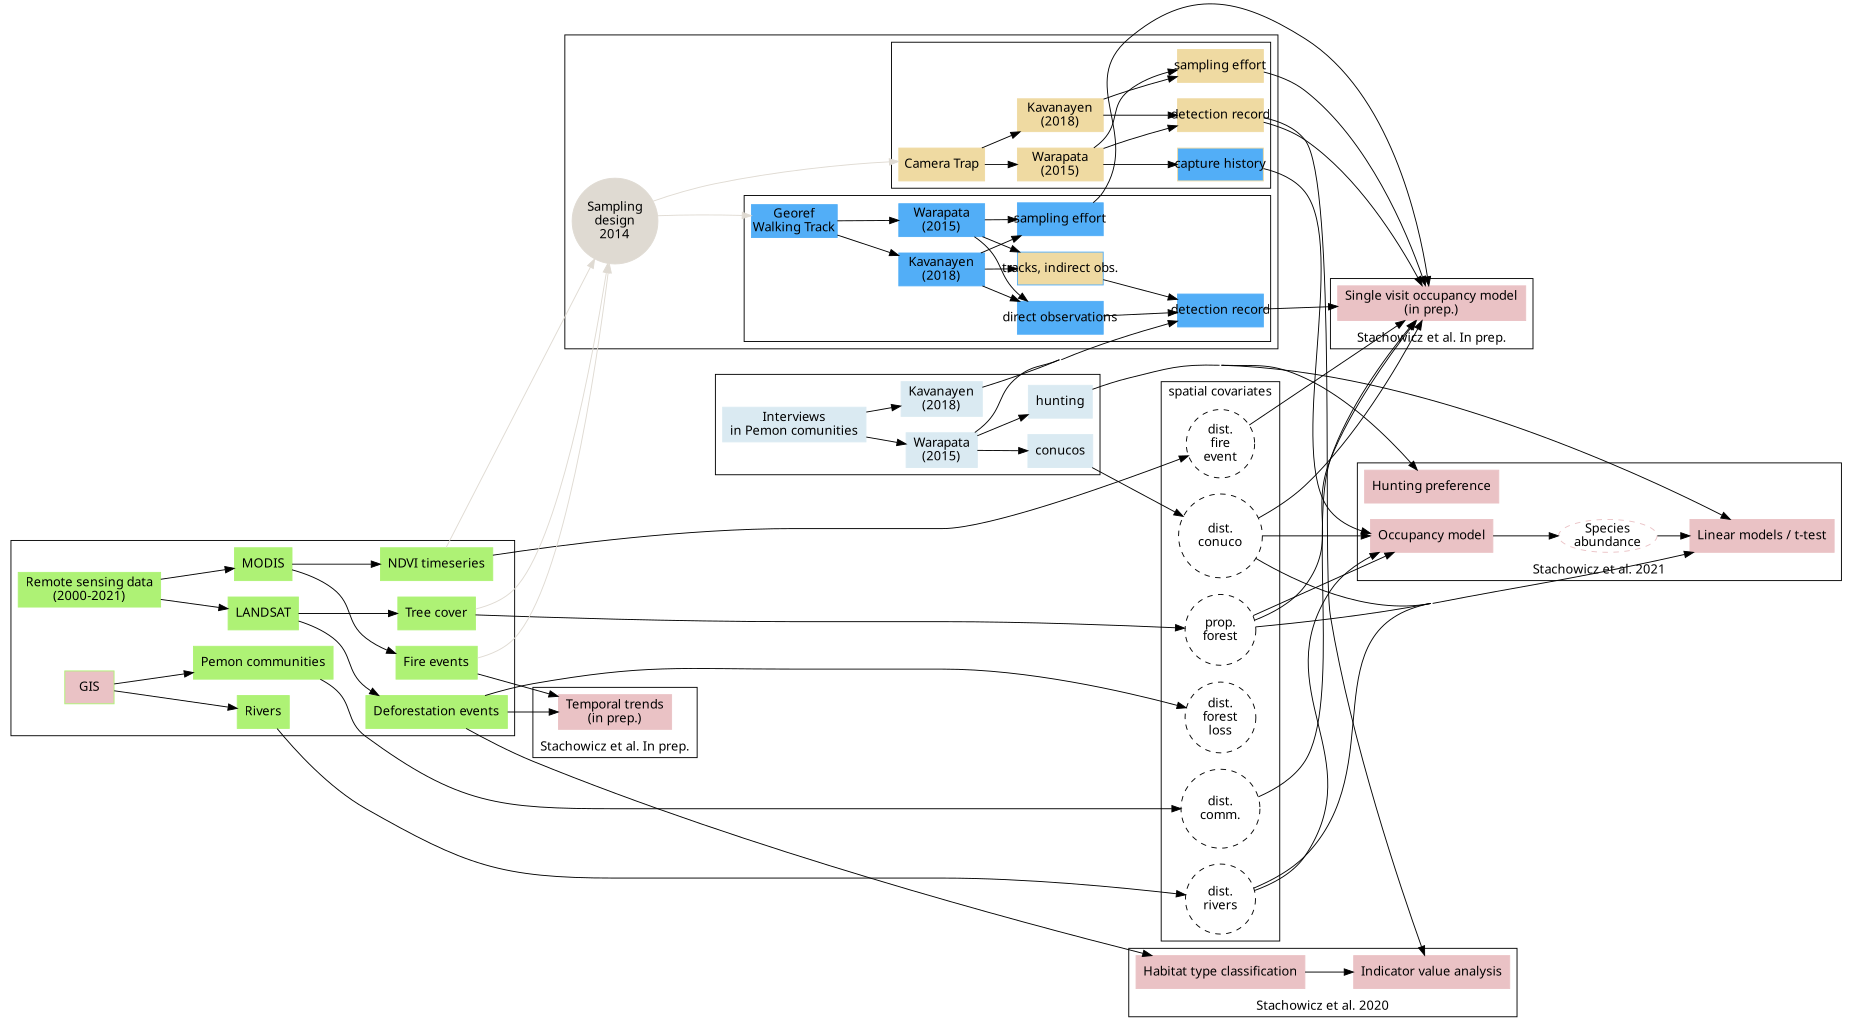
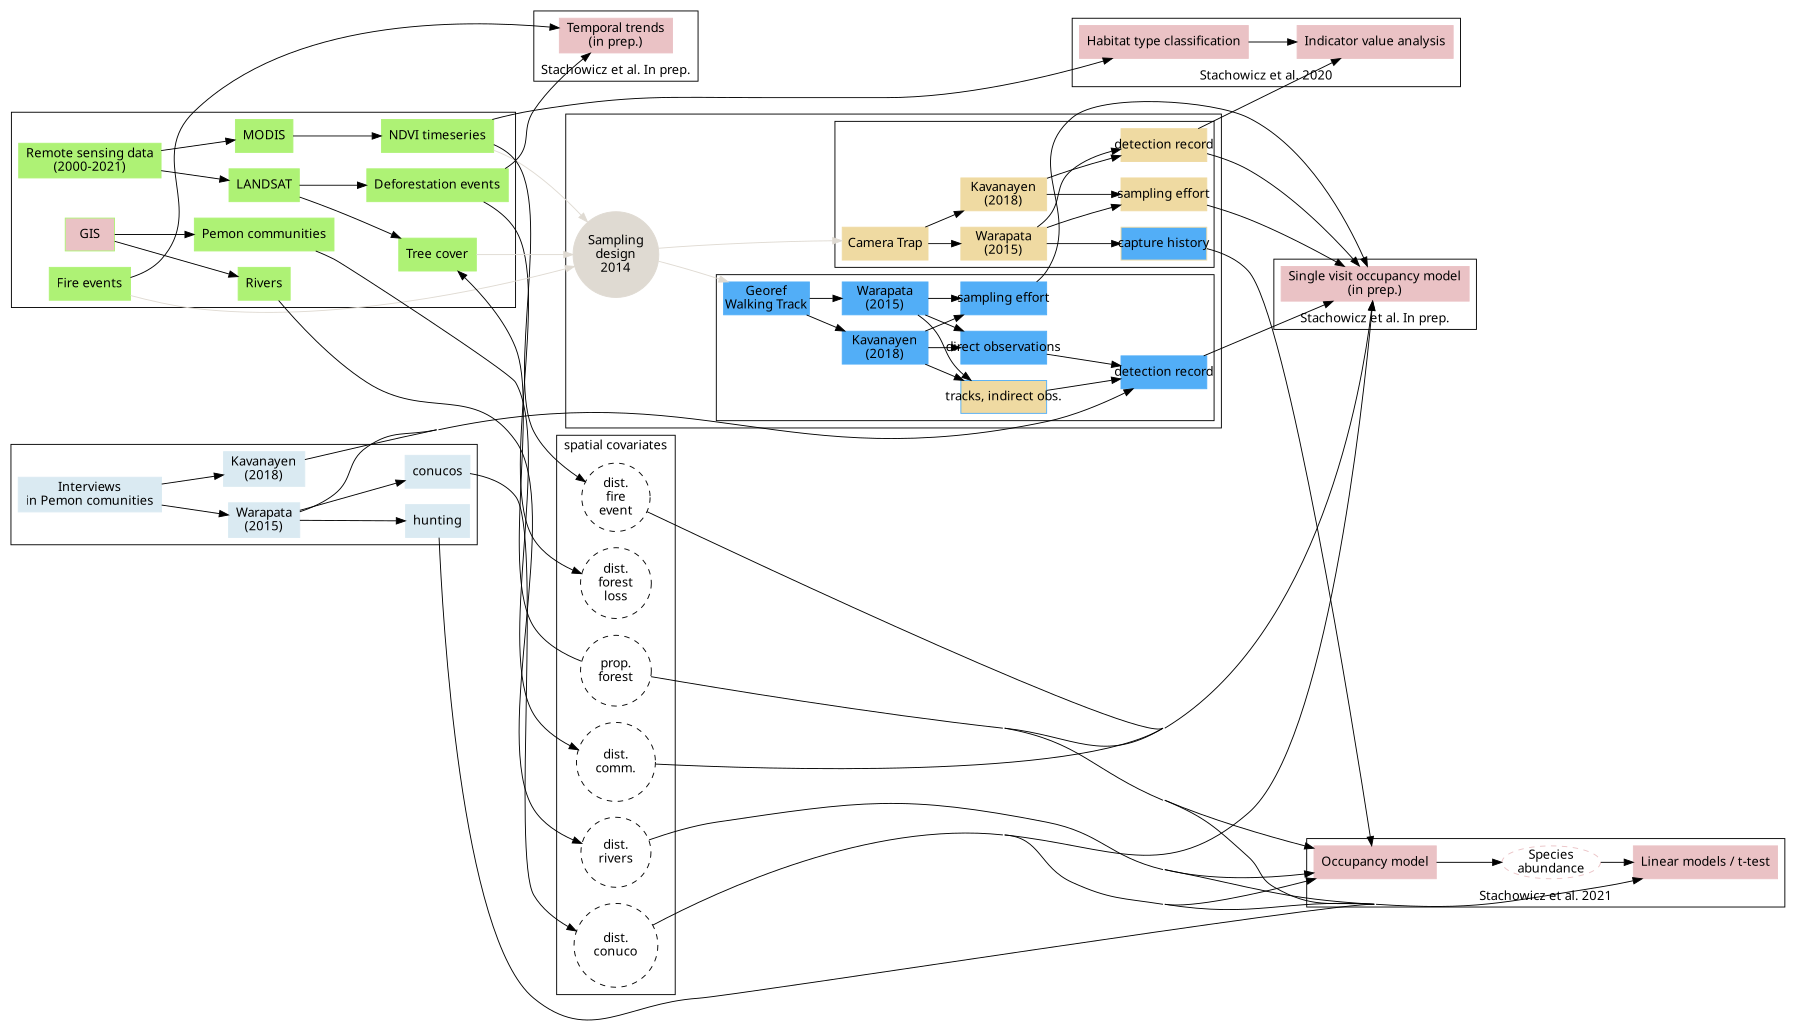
(1432, 487) -> none
(345, 604) -> none
(825, 622) -> (521, 474)
(799, 856) -> (799, 98)
